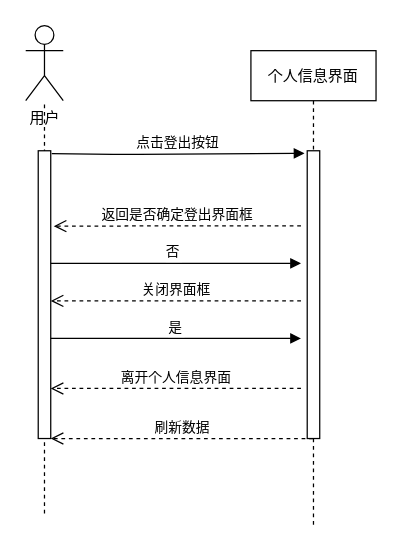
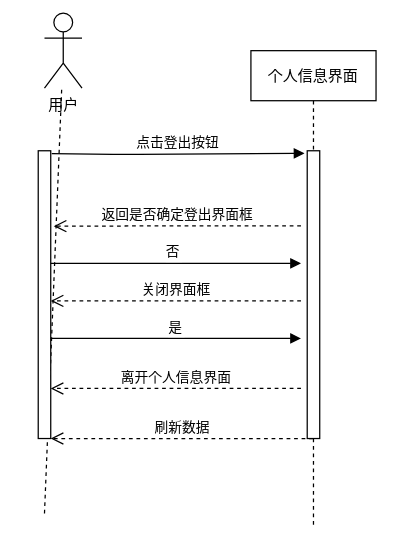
(44, 63) -> (63, 51)
